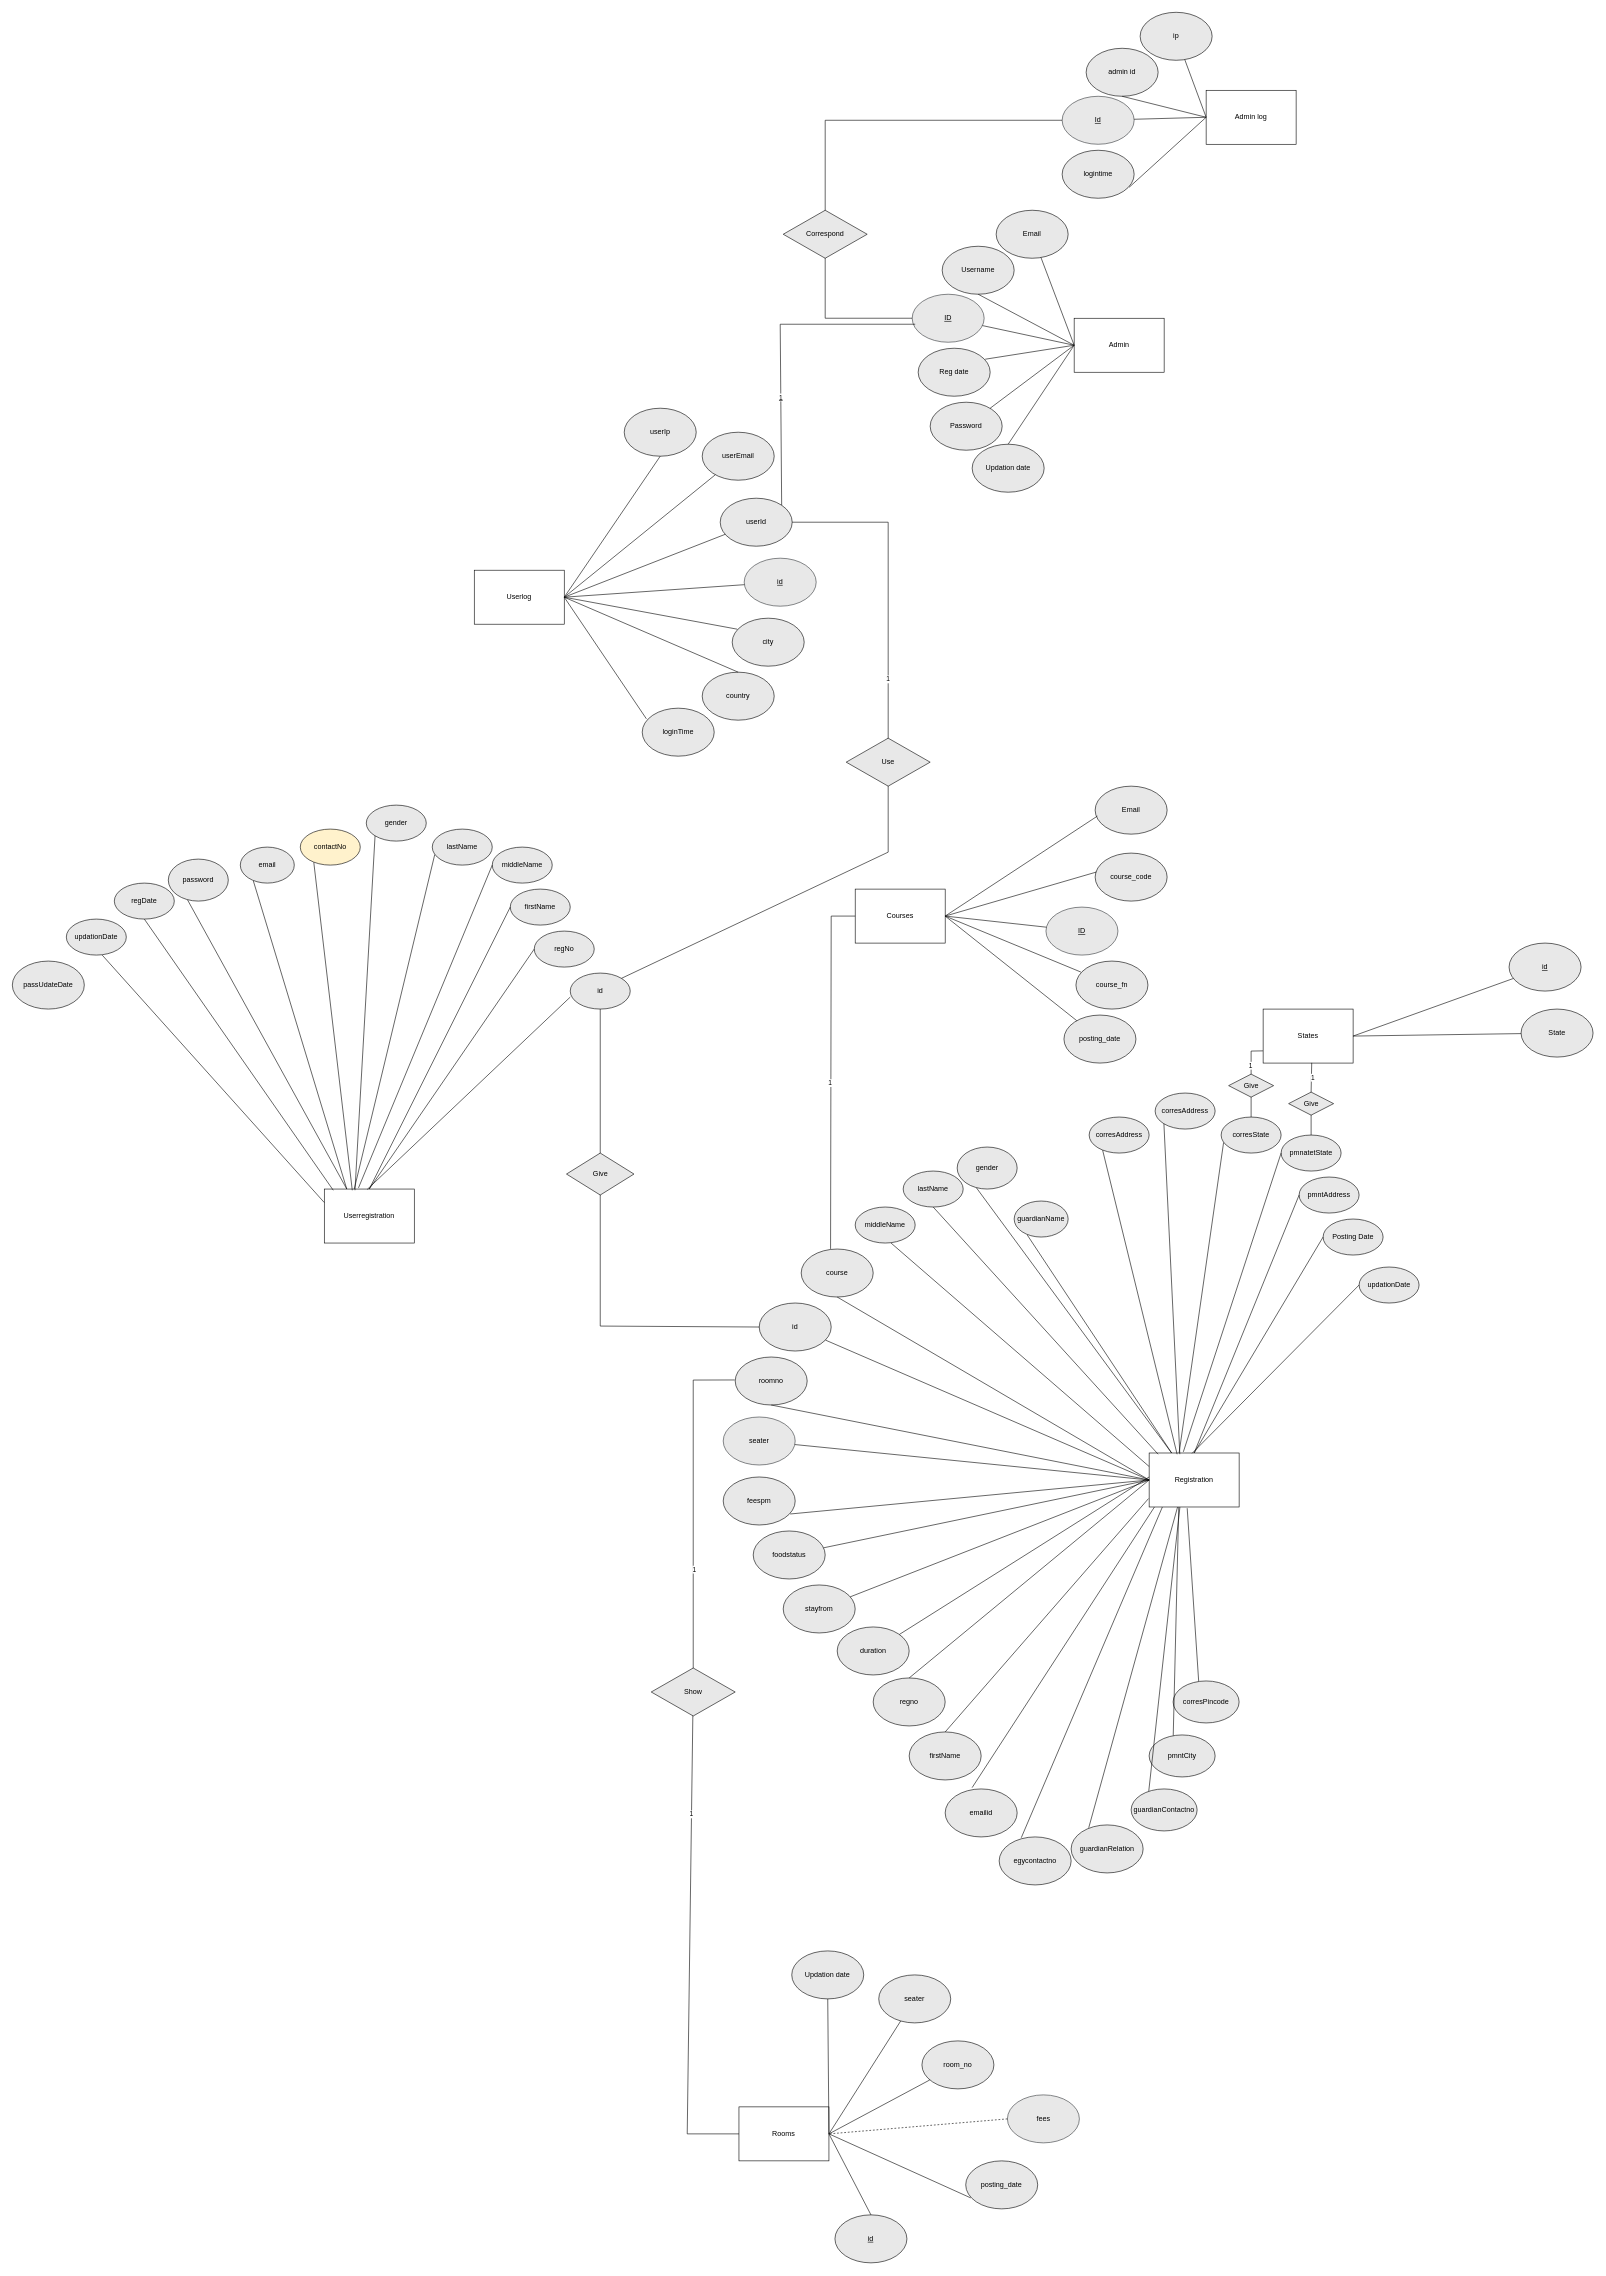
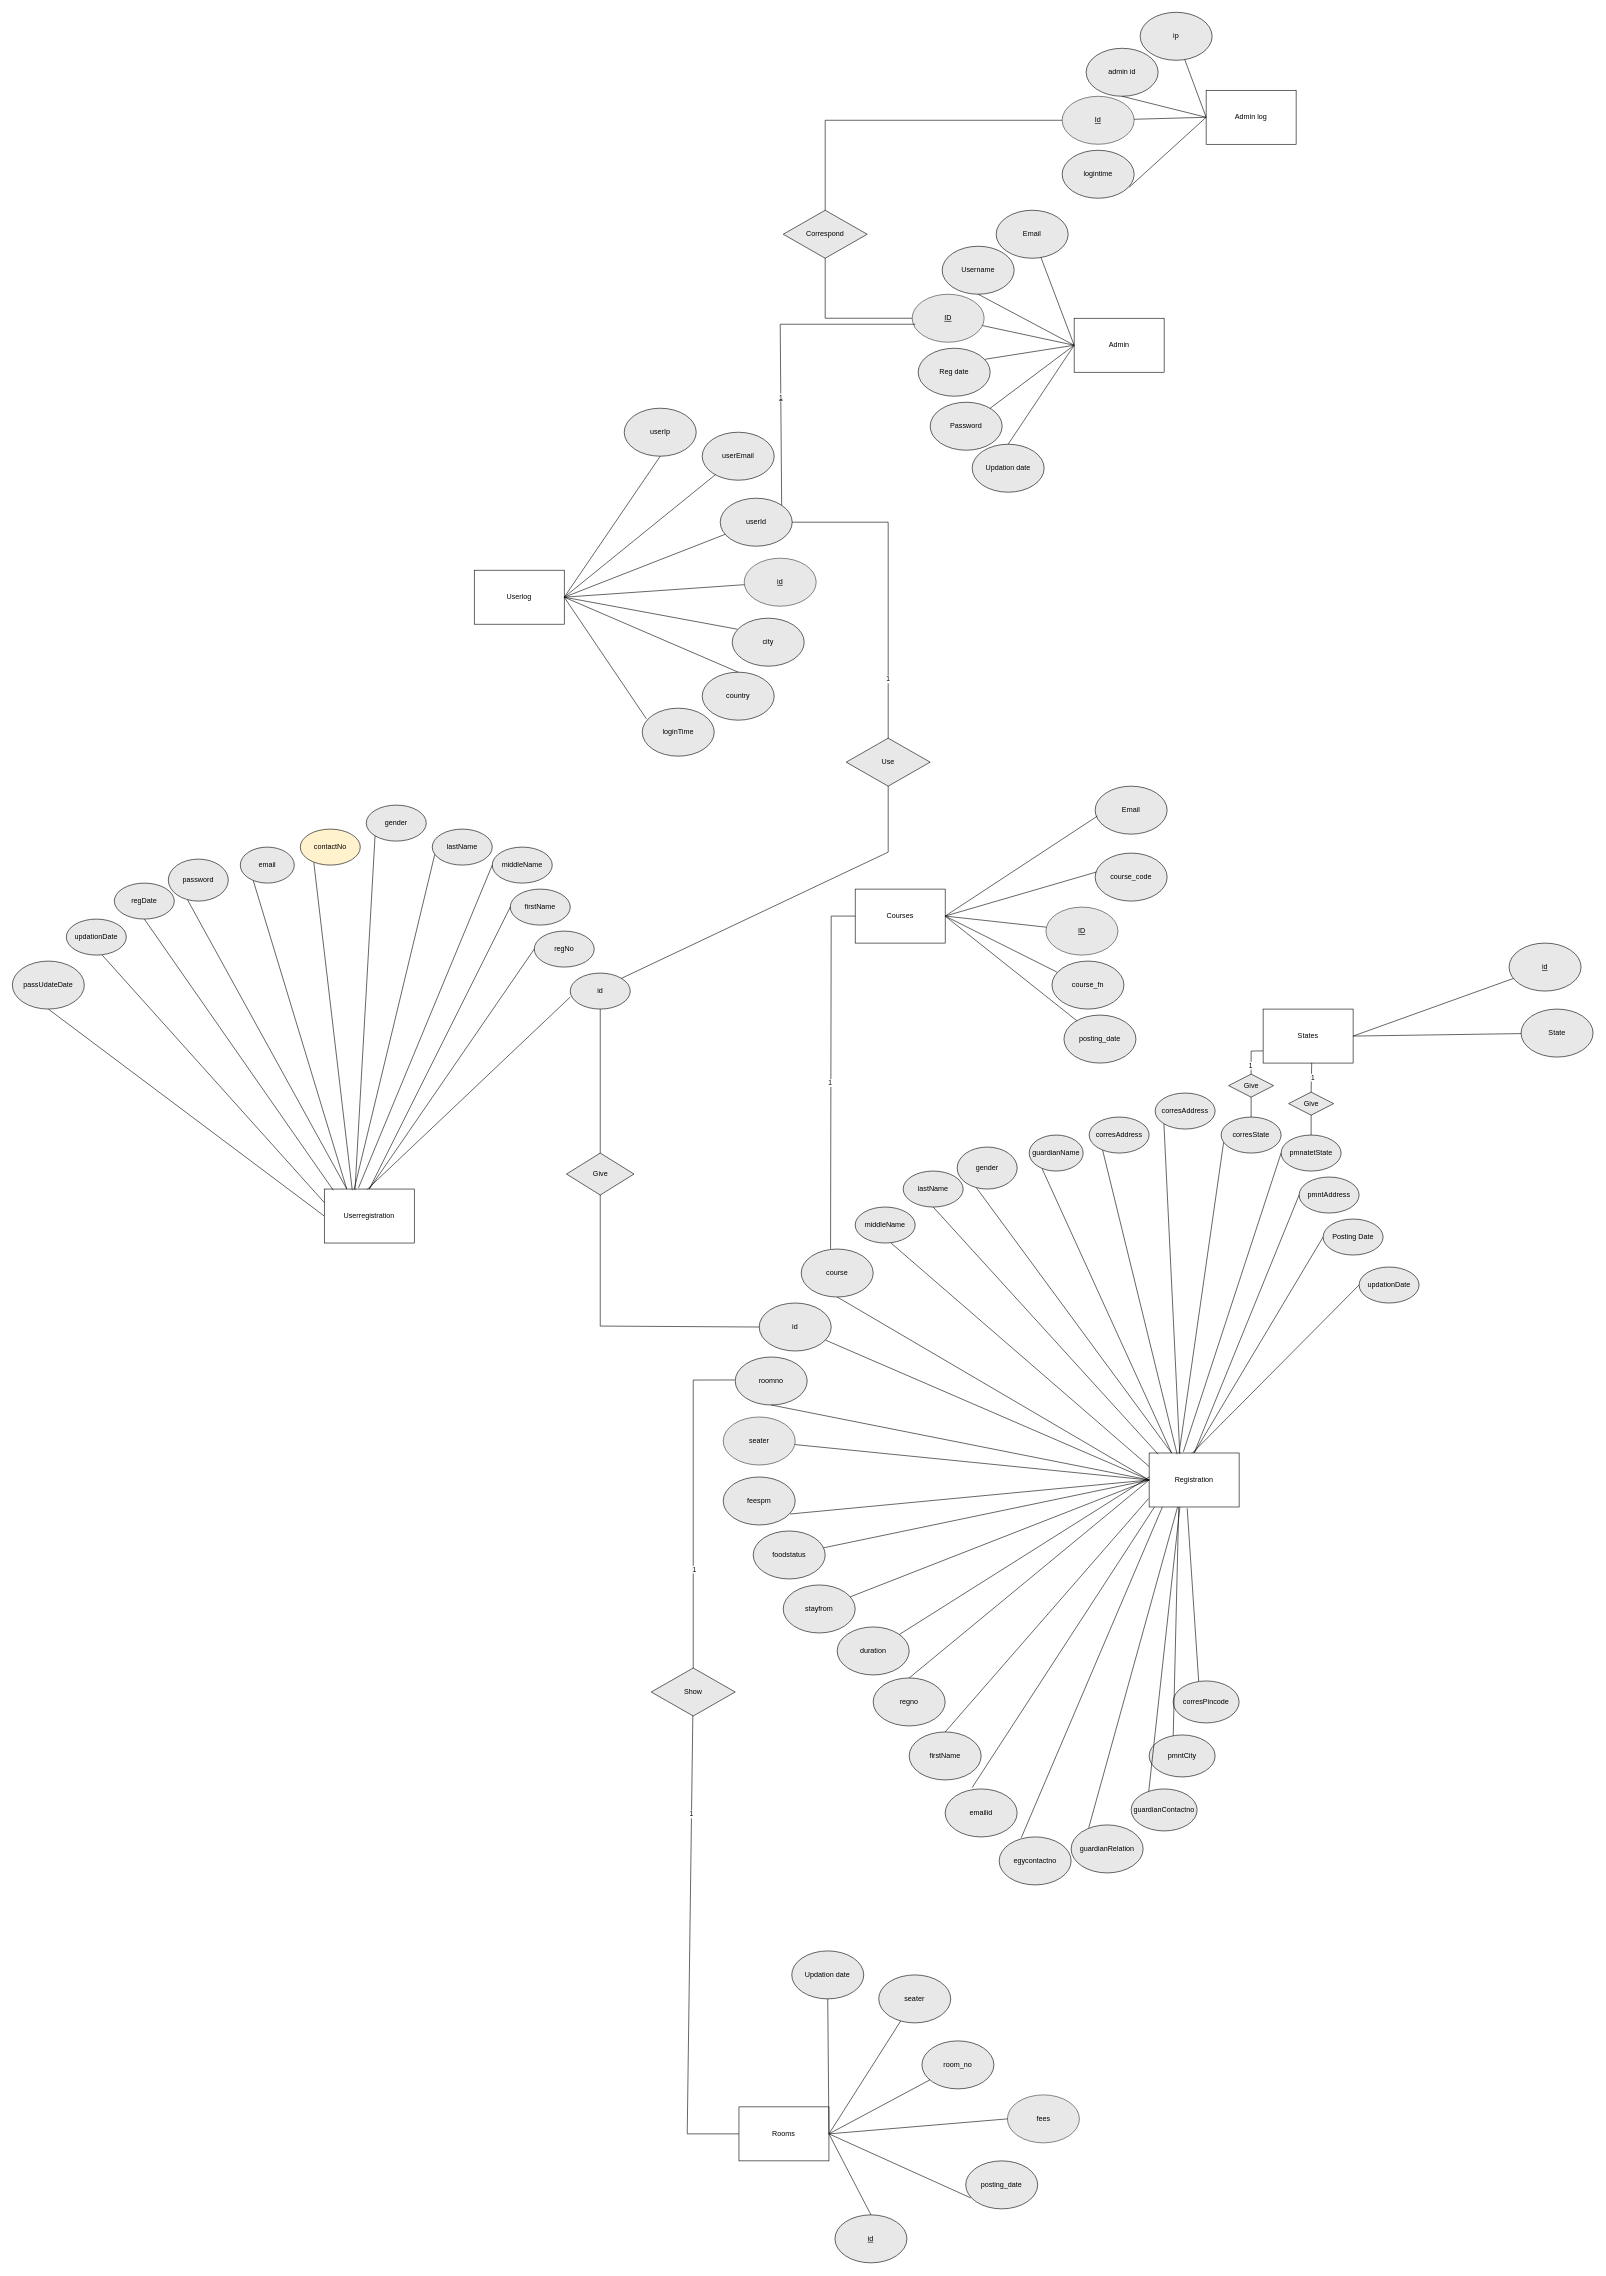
(1112, 985) -> (1088, 985)
none -> (187, 1113)
(1041, 1219) -> (1056, 1153)
(919, 2127) -> (919, 2127)
